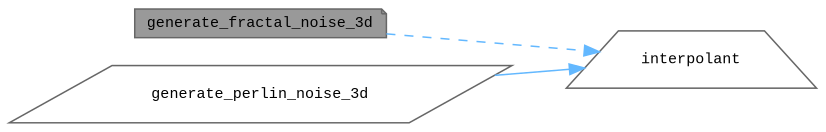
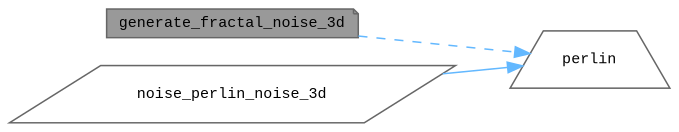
(691, 60) -> (590, 60)
(261, 94) -> (232, 94)
